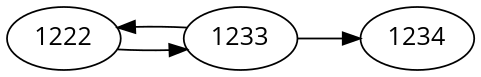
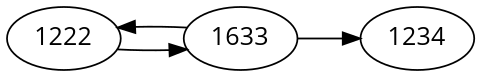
(241, 38) -> (241, 38)
